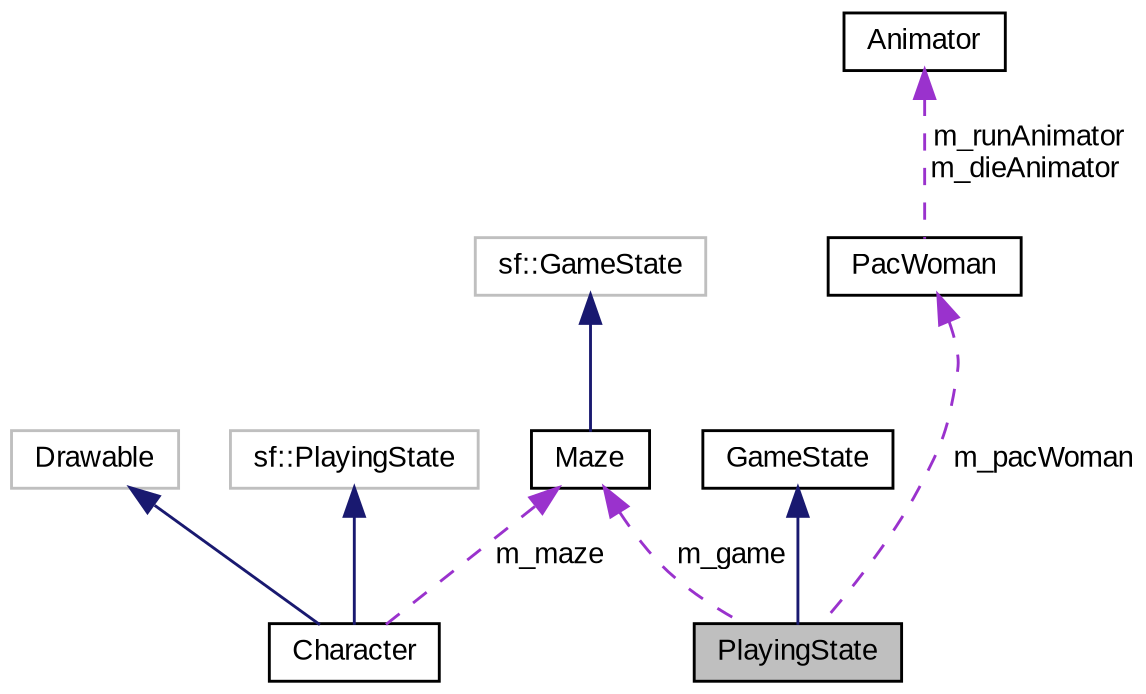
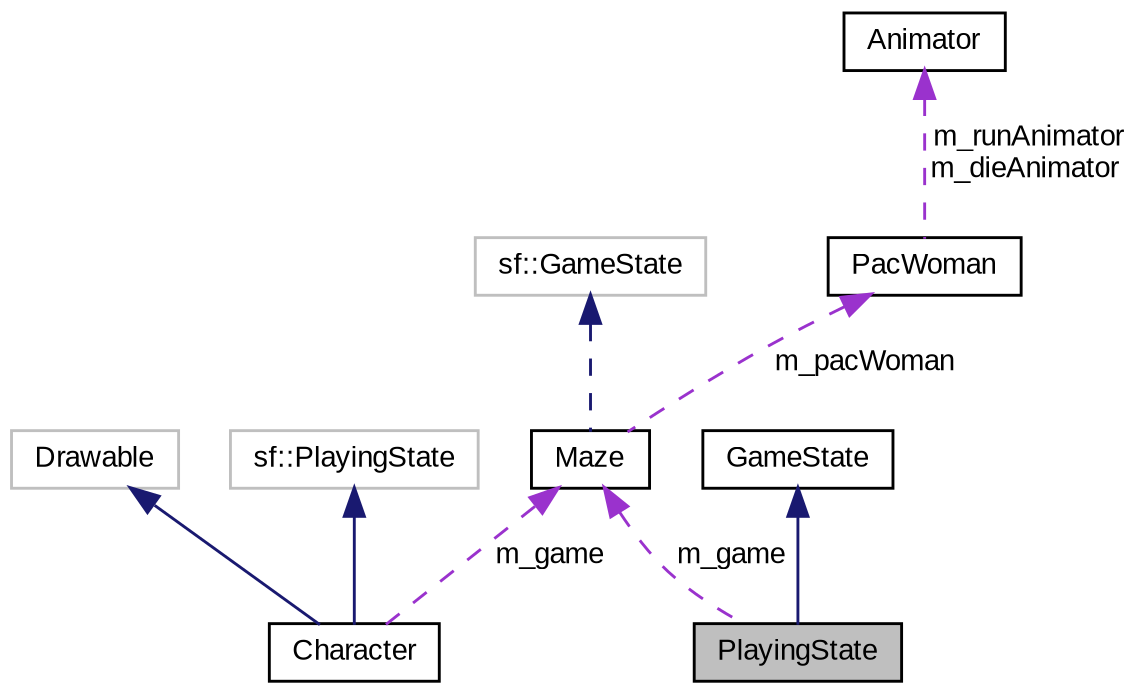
(591, 378) -> (591, 378)
(920, 485) -> (734, 366)
(546, 556) -> (546, 556)
